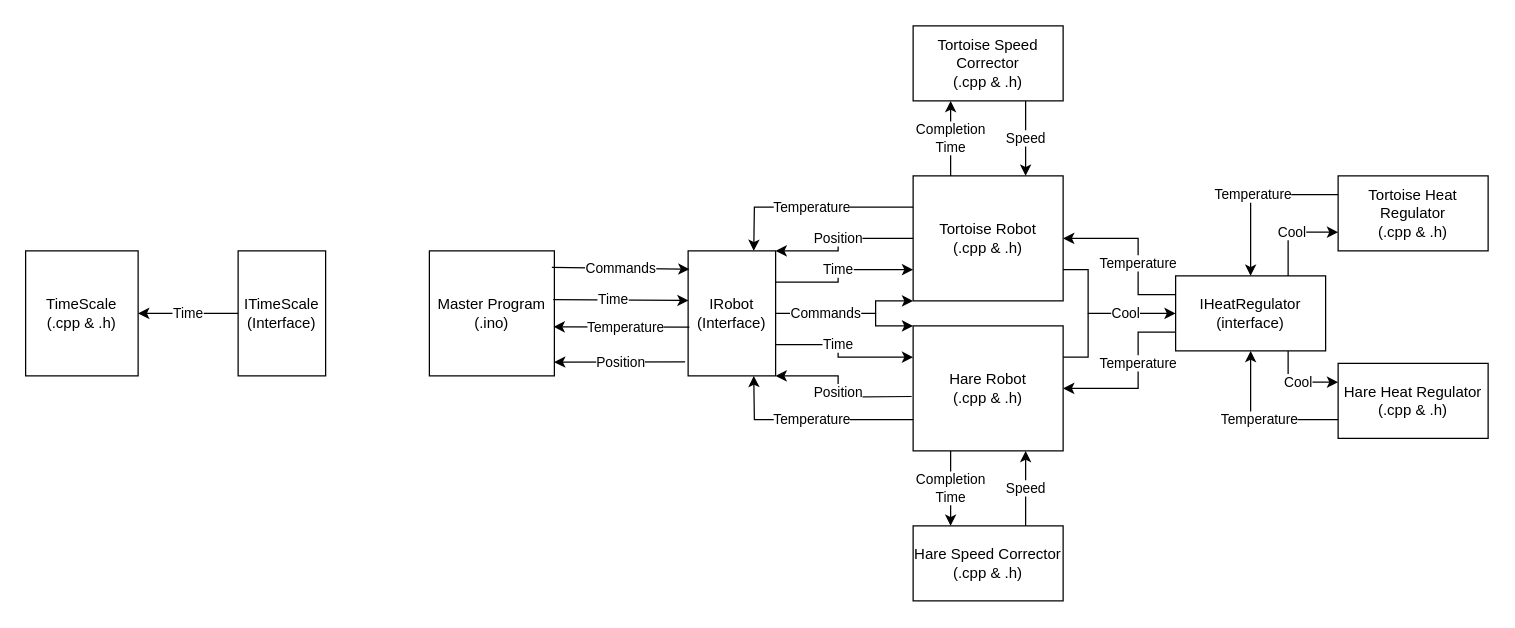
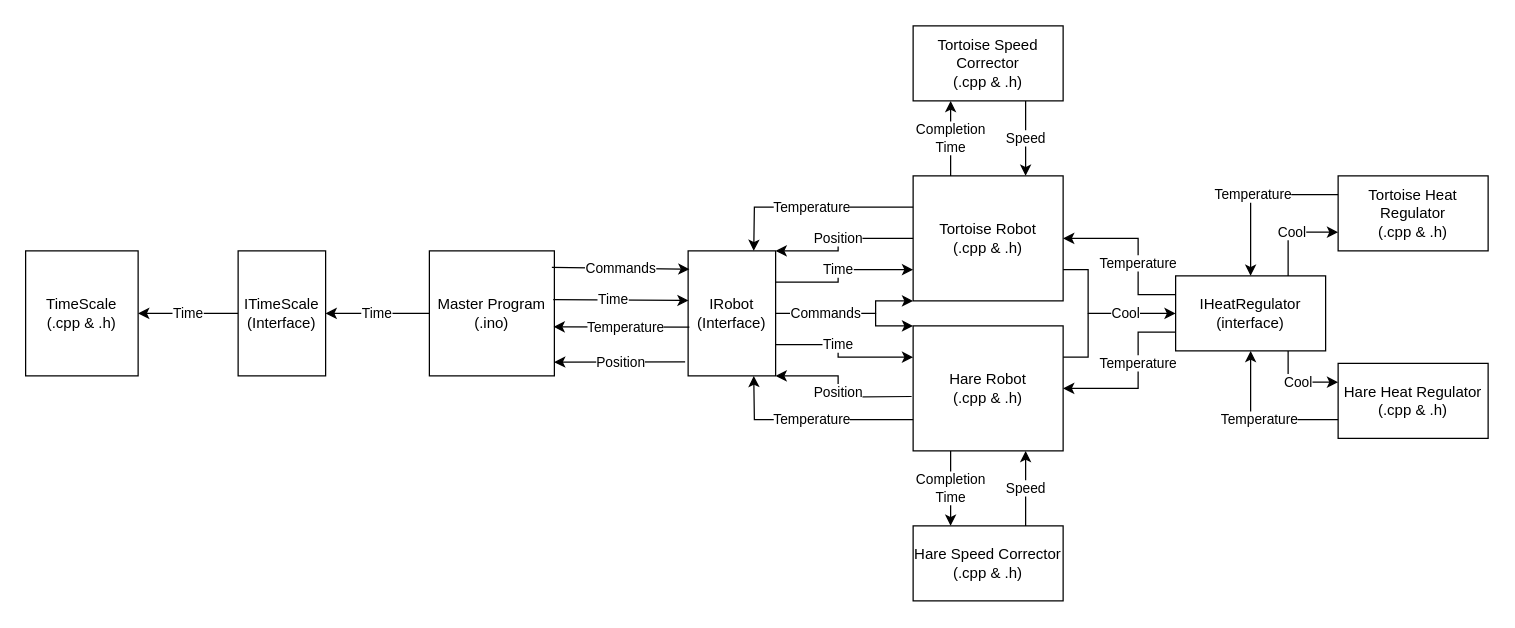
none -> (382, 313)
